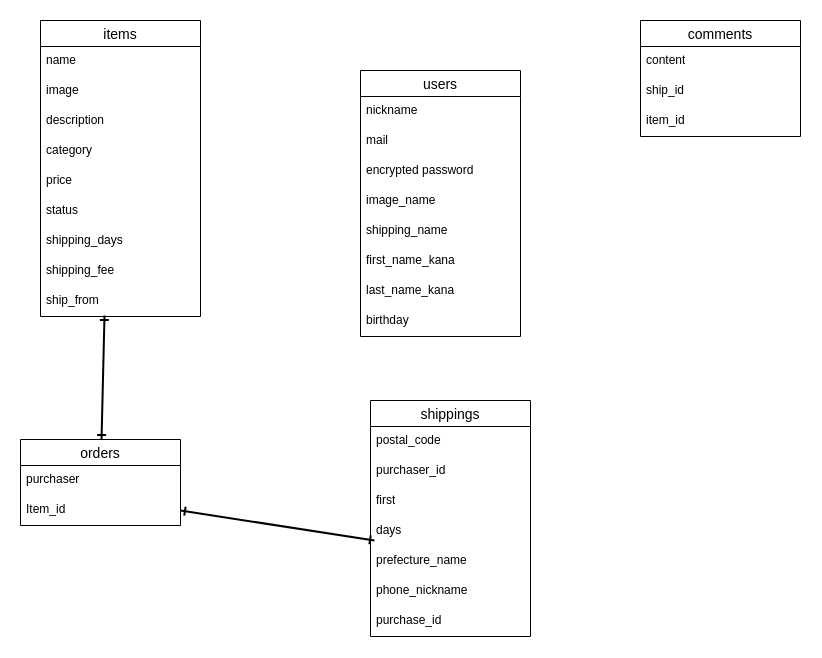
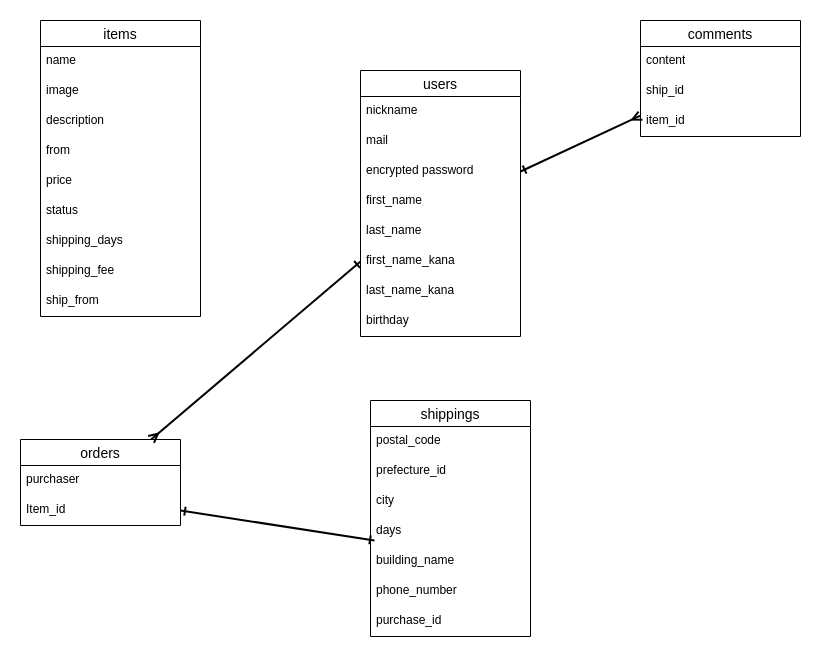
none -> (580, 144)
(73, 151) -> (60, 151)
(399, 201) -> (399, 201)
(407, 231) -> (395, 231)
none -> (255, 351)
(103, 379) -> none
(415, 471) -> (419, 471)
(392, 501) -> (388, 501)
(427, 561) -> (416, 561)
(422, 591) -> (417, 591)
